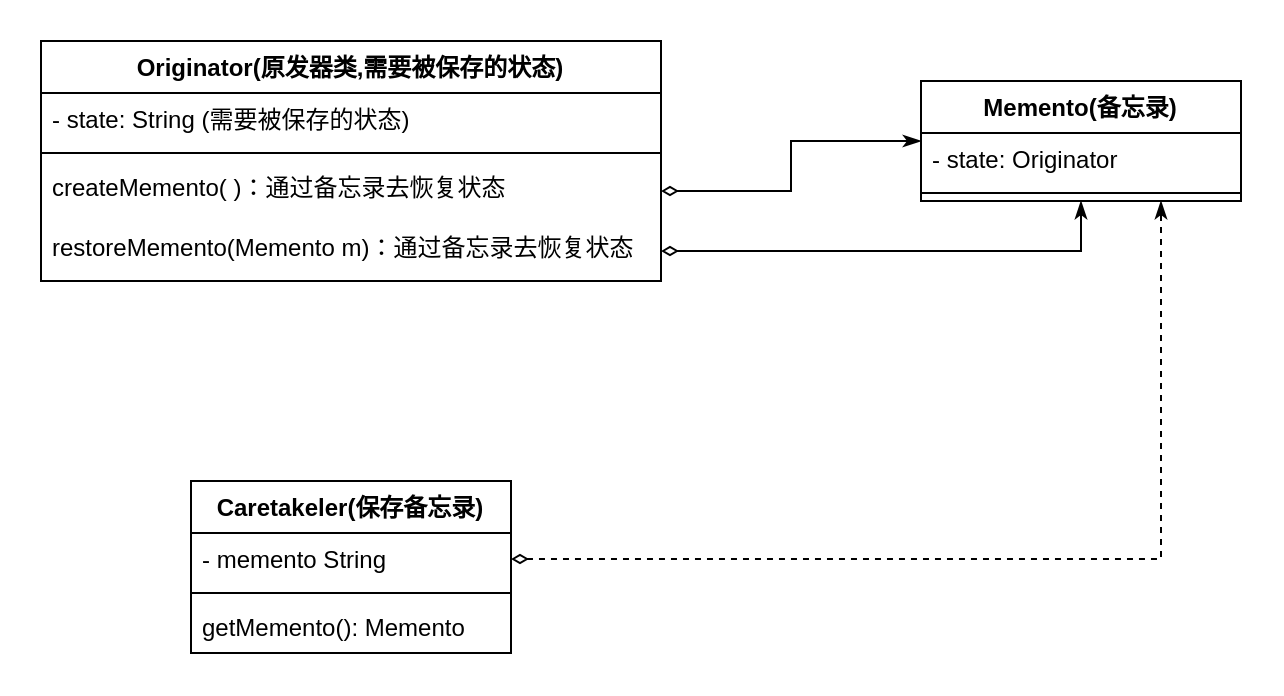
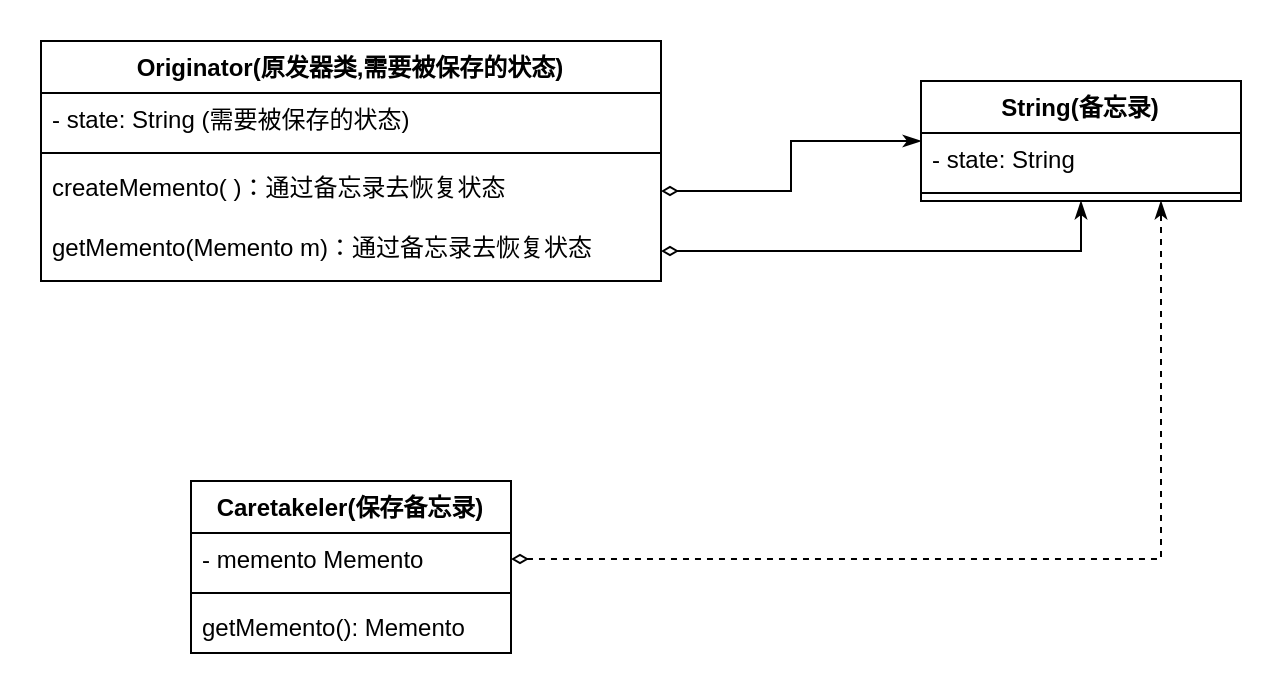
(1080, 108) -> (1080, 108)
(1044, 160) -> (1020, 160)
(349, 248) -> (322, 248)
(300, 560) -> (310, 560)
